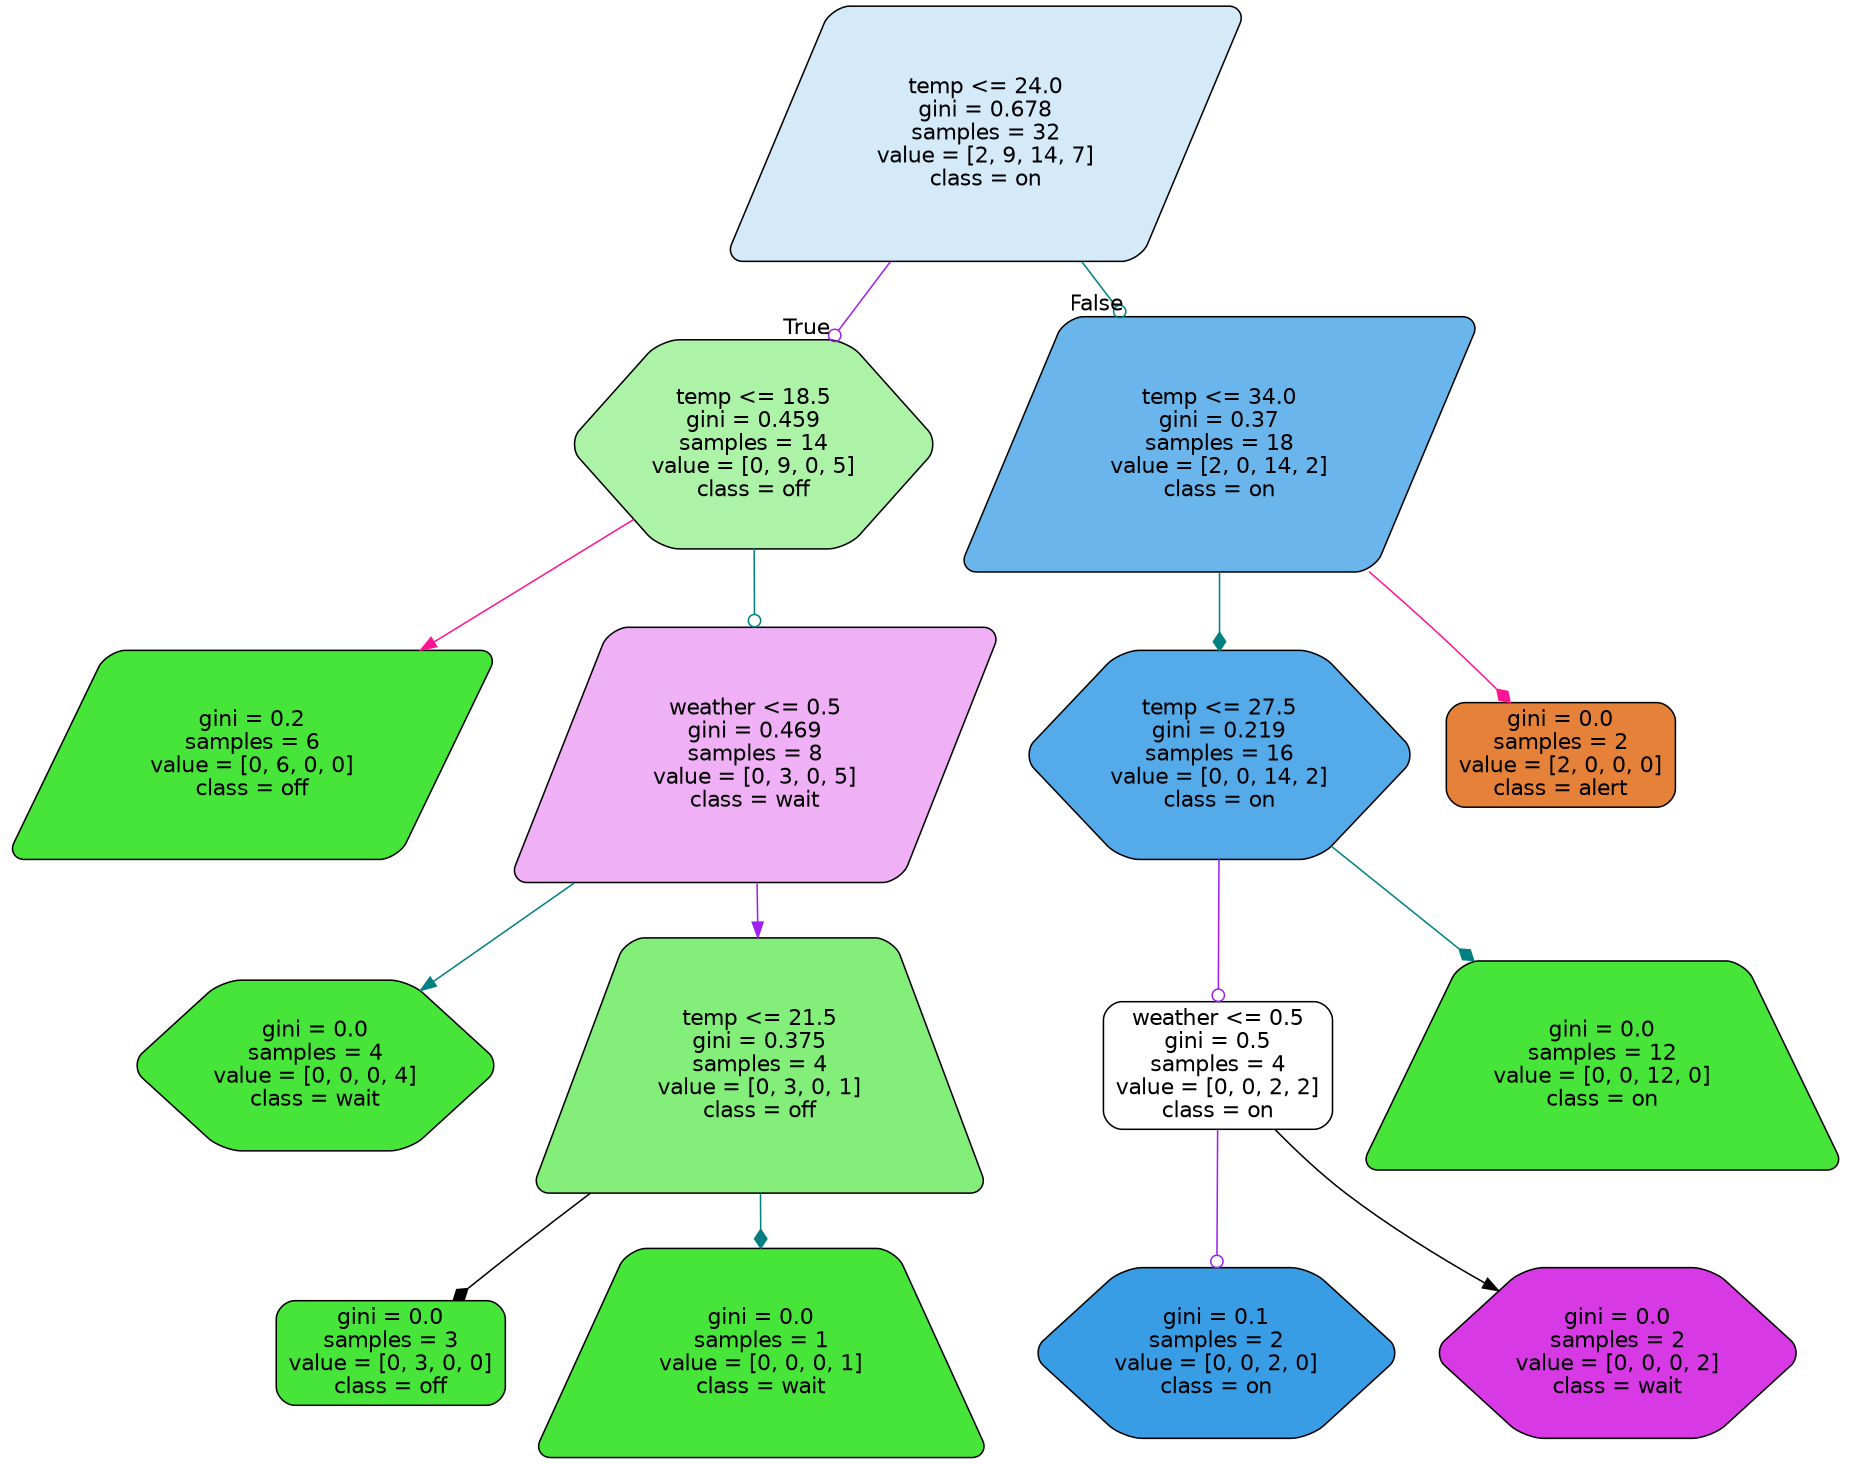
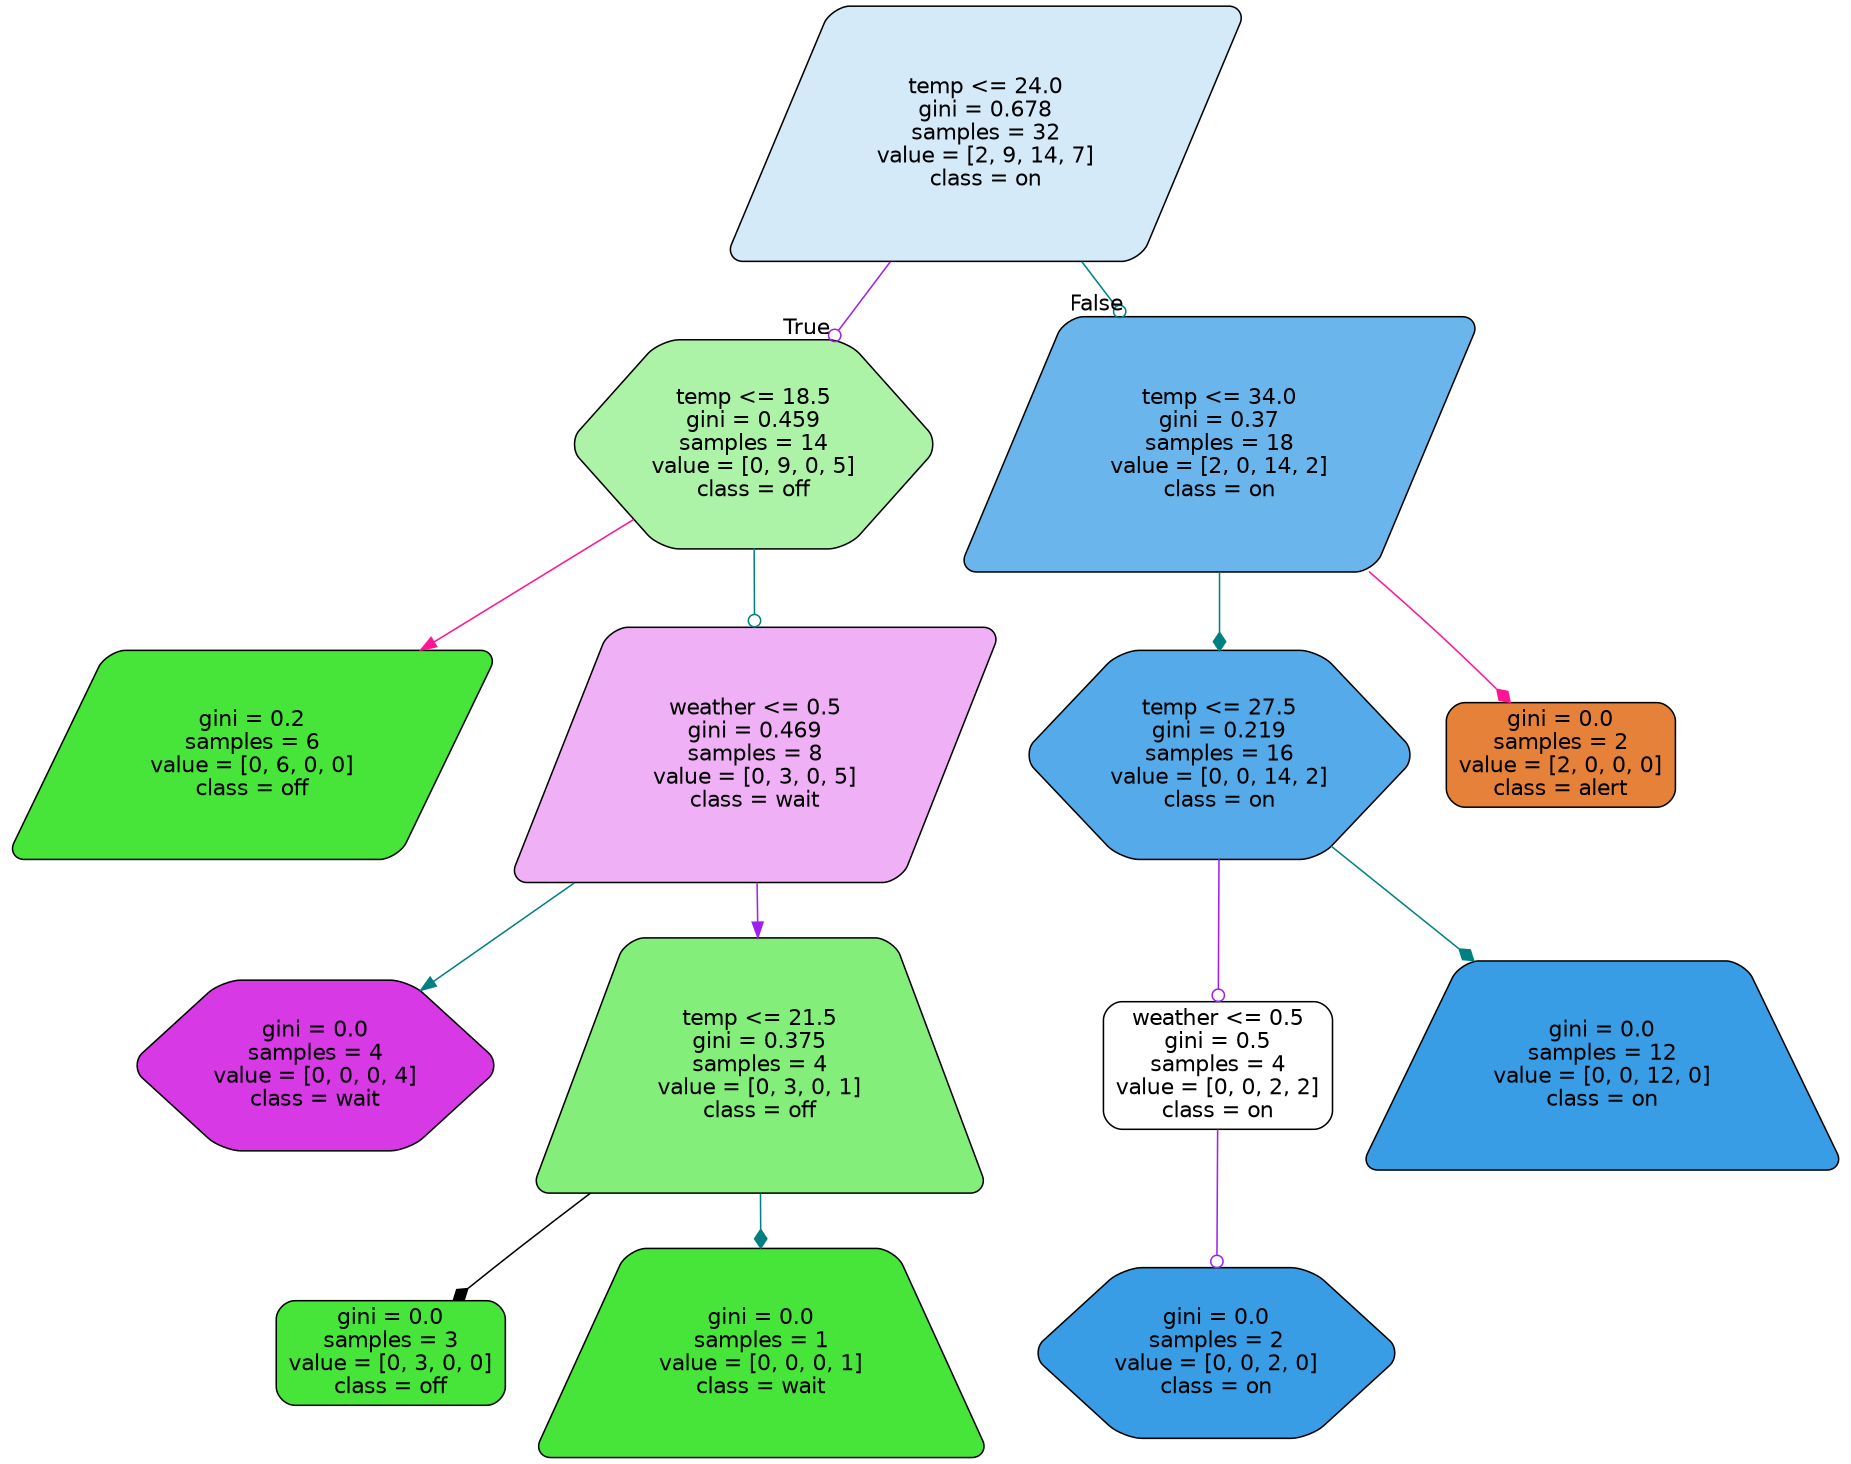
(315, 1065) -> (315, 1065)
(1602, 1065) -> (1602, 1065)
(1216, 1353) -> (1216, 1353)
(1618, 1353) -> none
